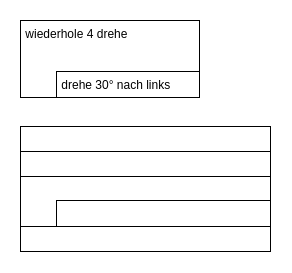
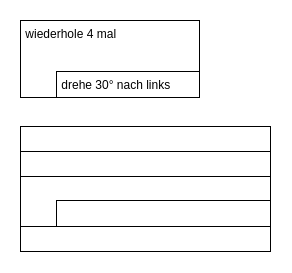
(77, 35) -> (68, 35)
